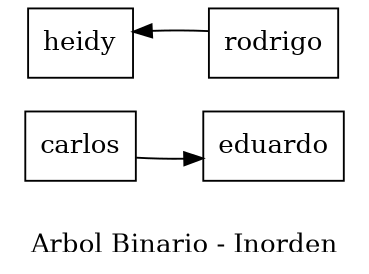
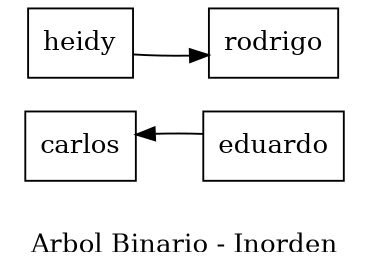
(180, 30) -> (161, 56)
(160, 159) -> (179, 133)
